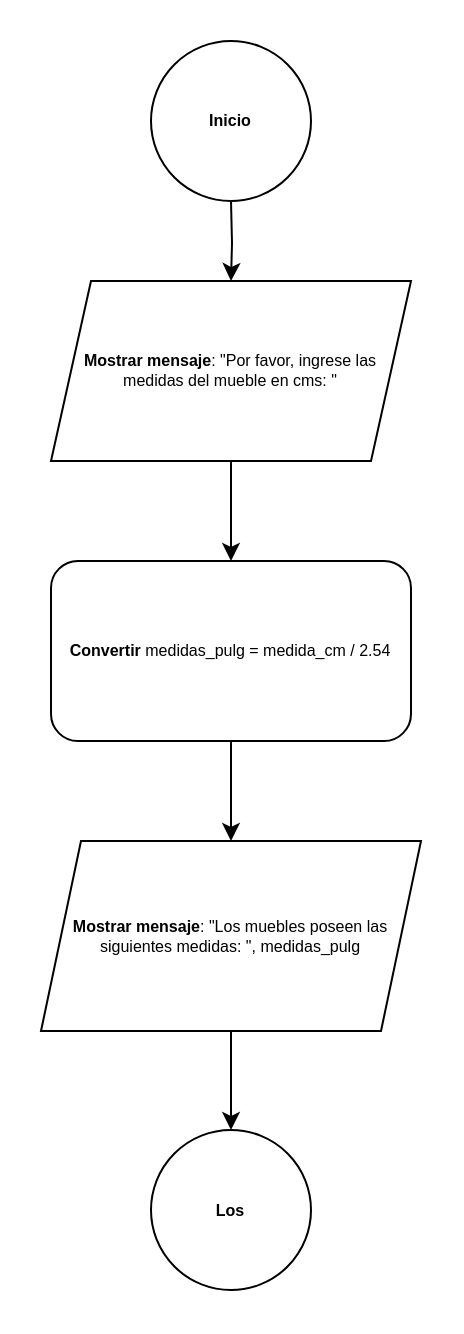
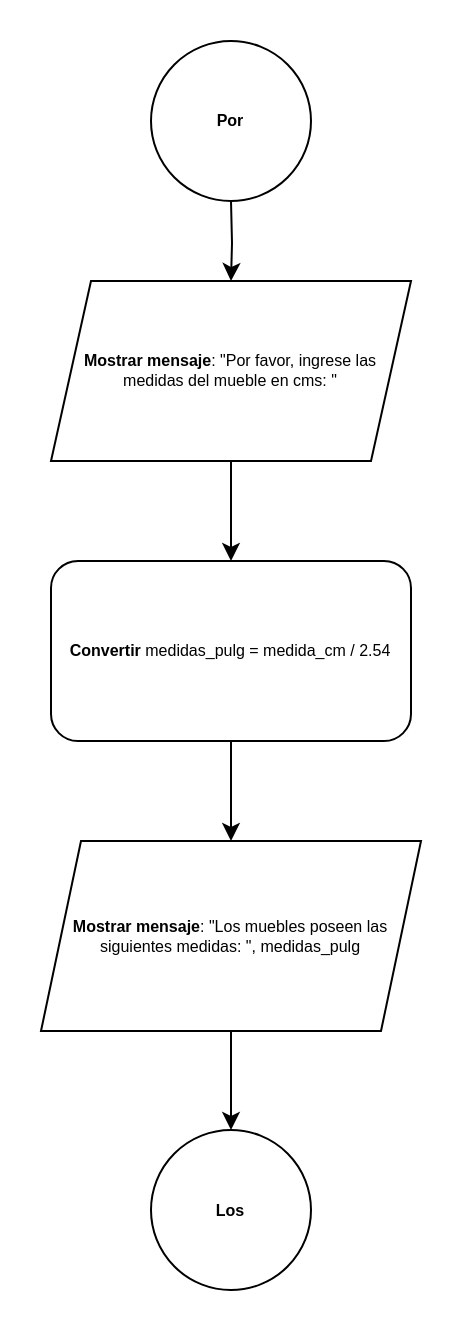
(231, 121) -> (231, 121)
